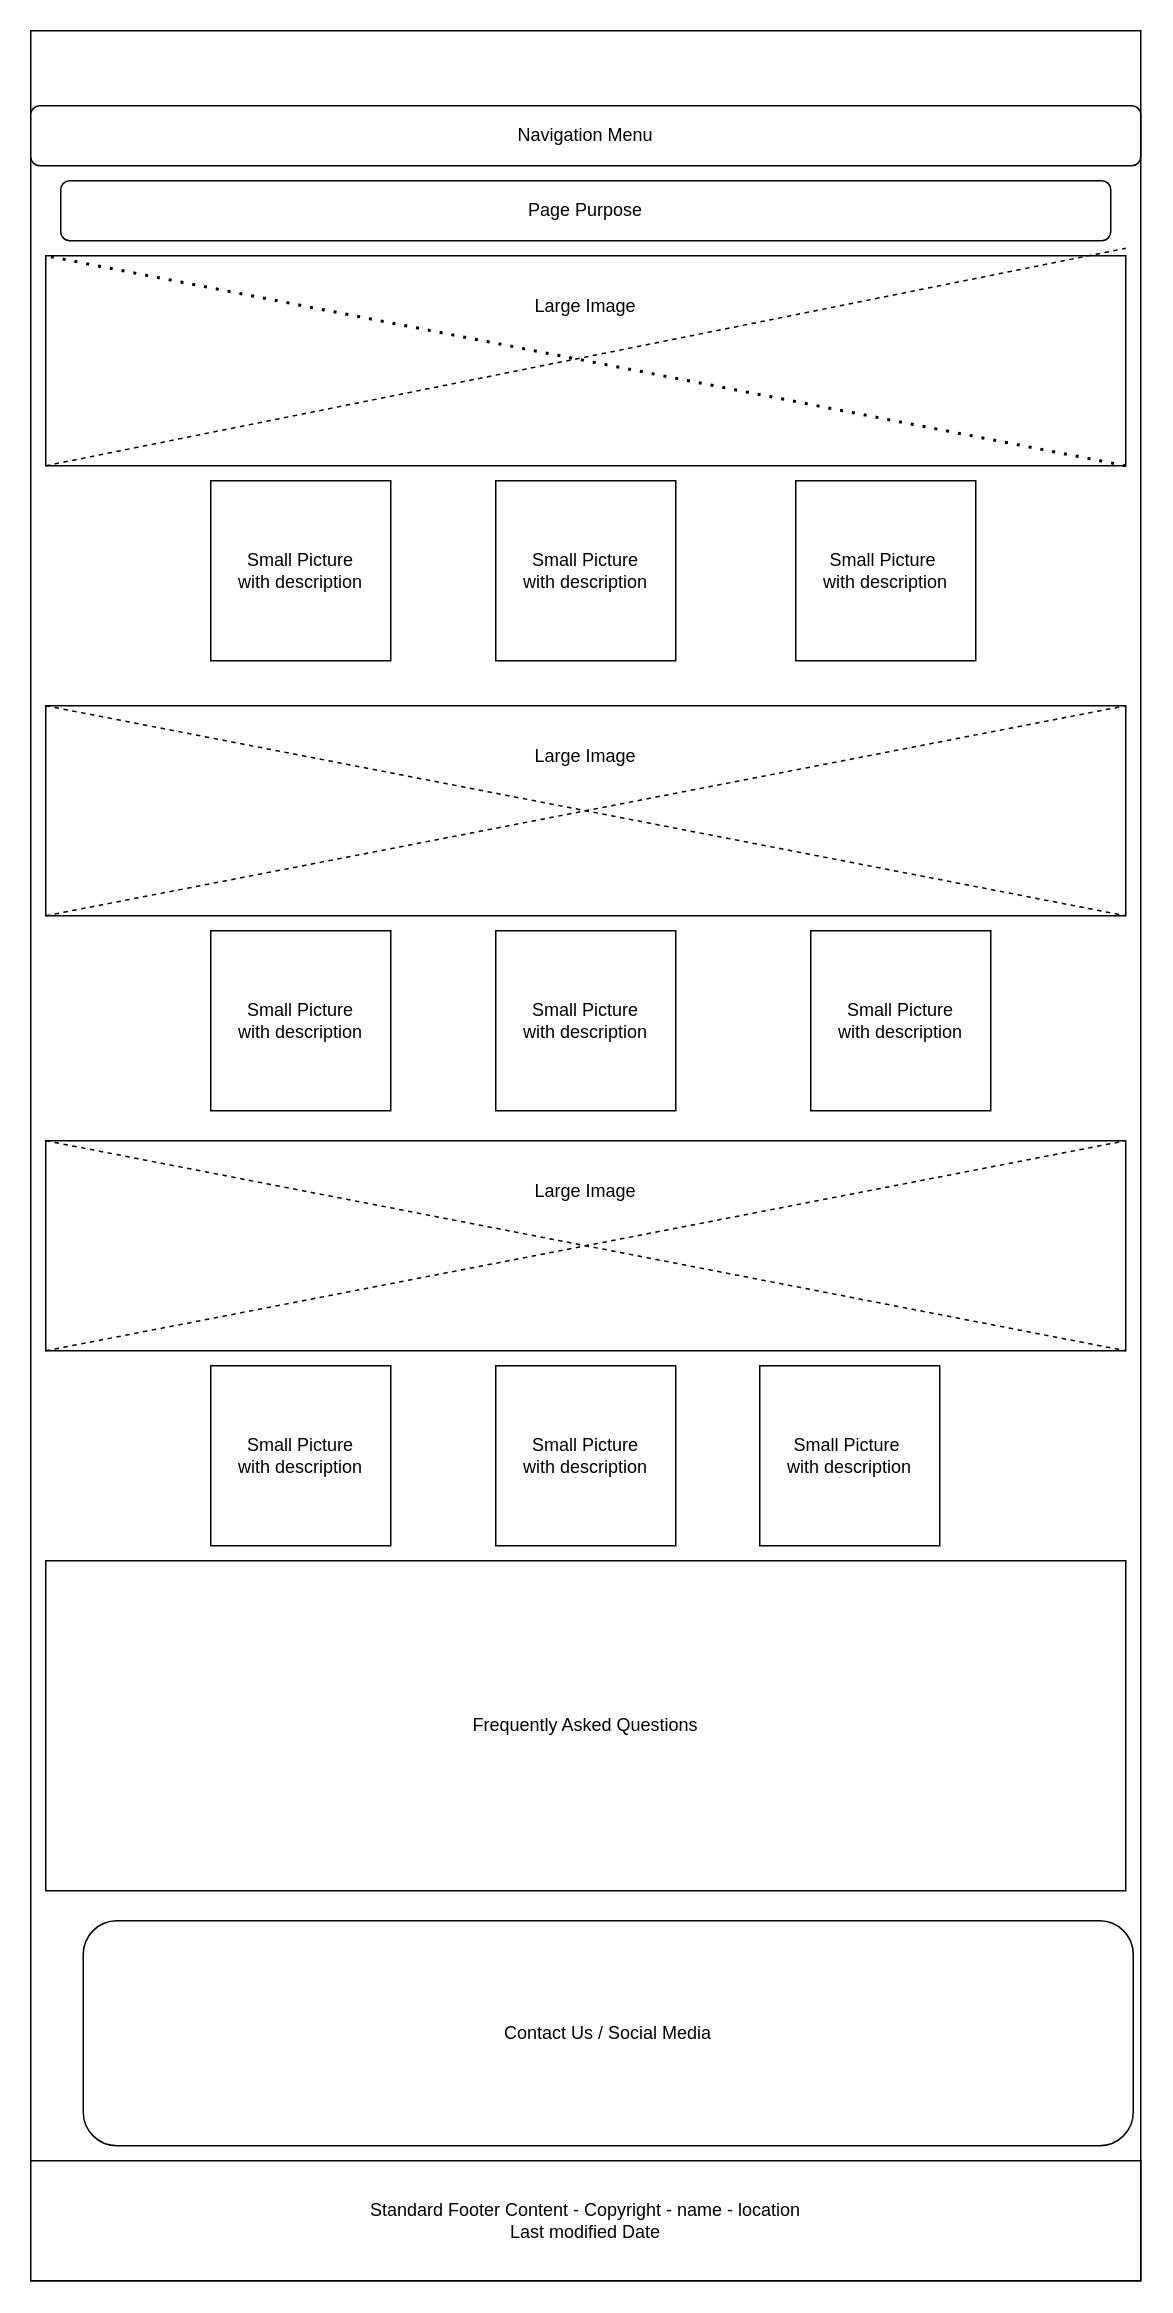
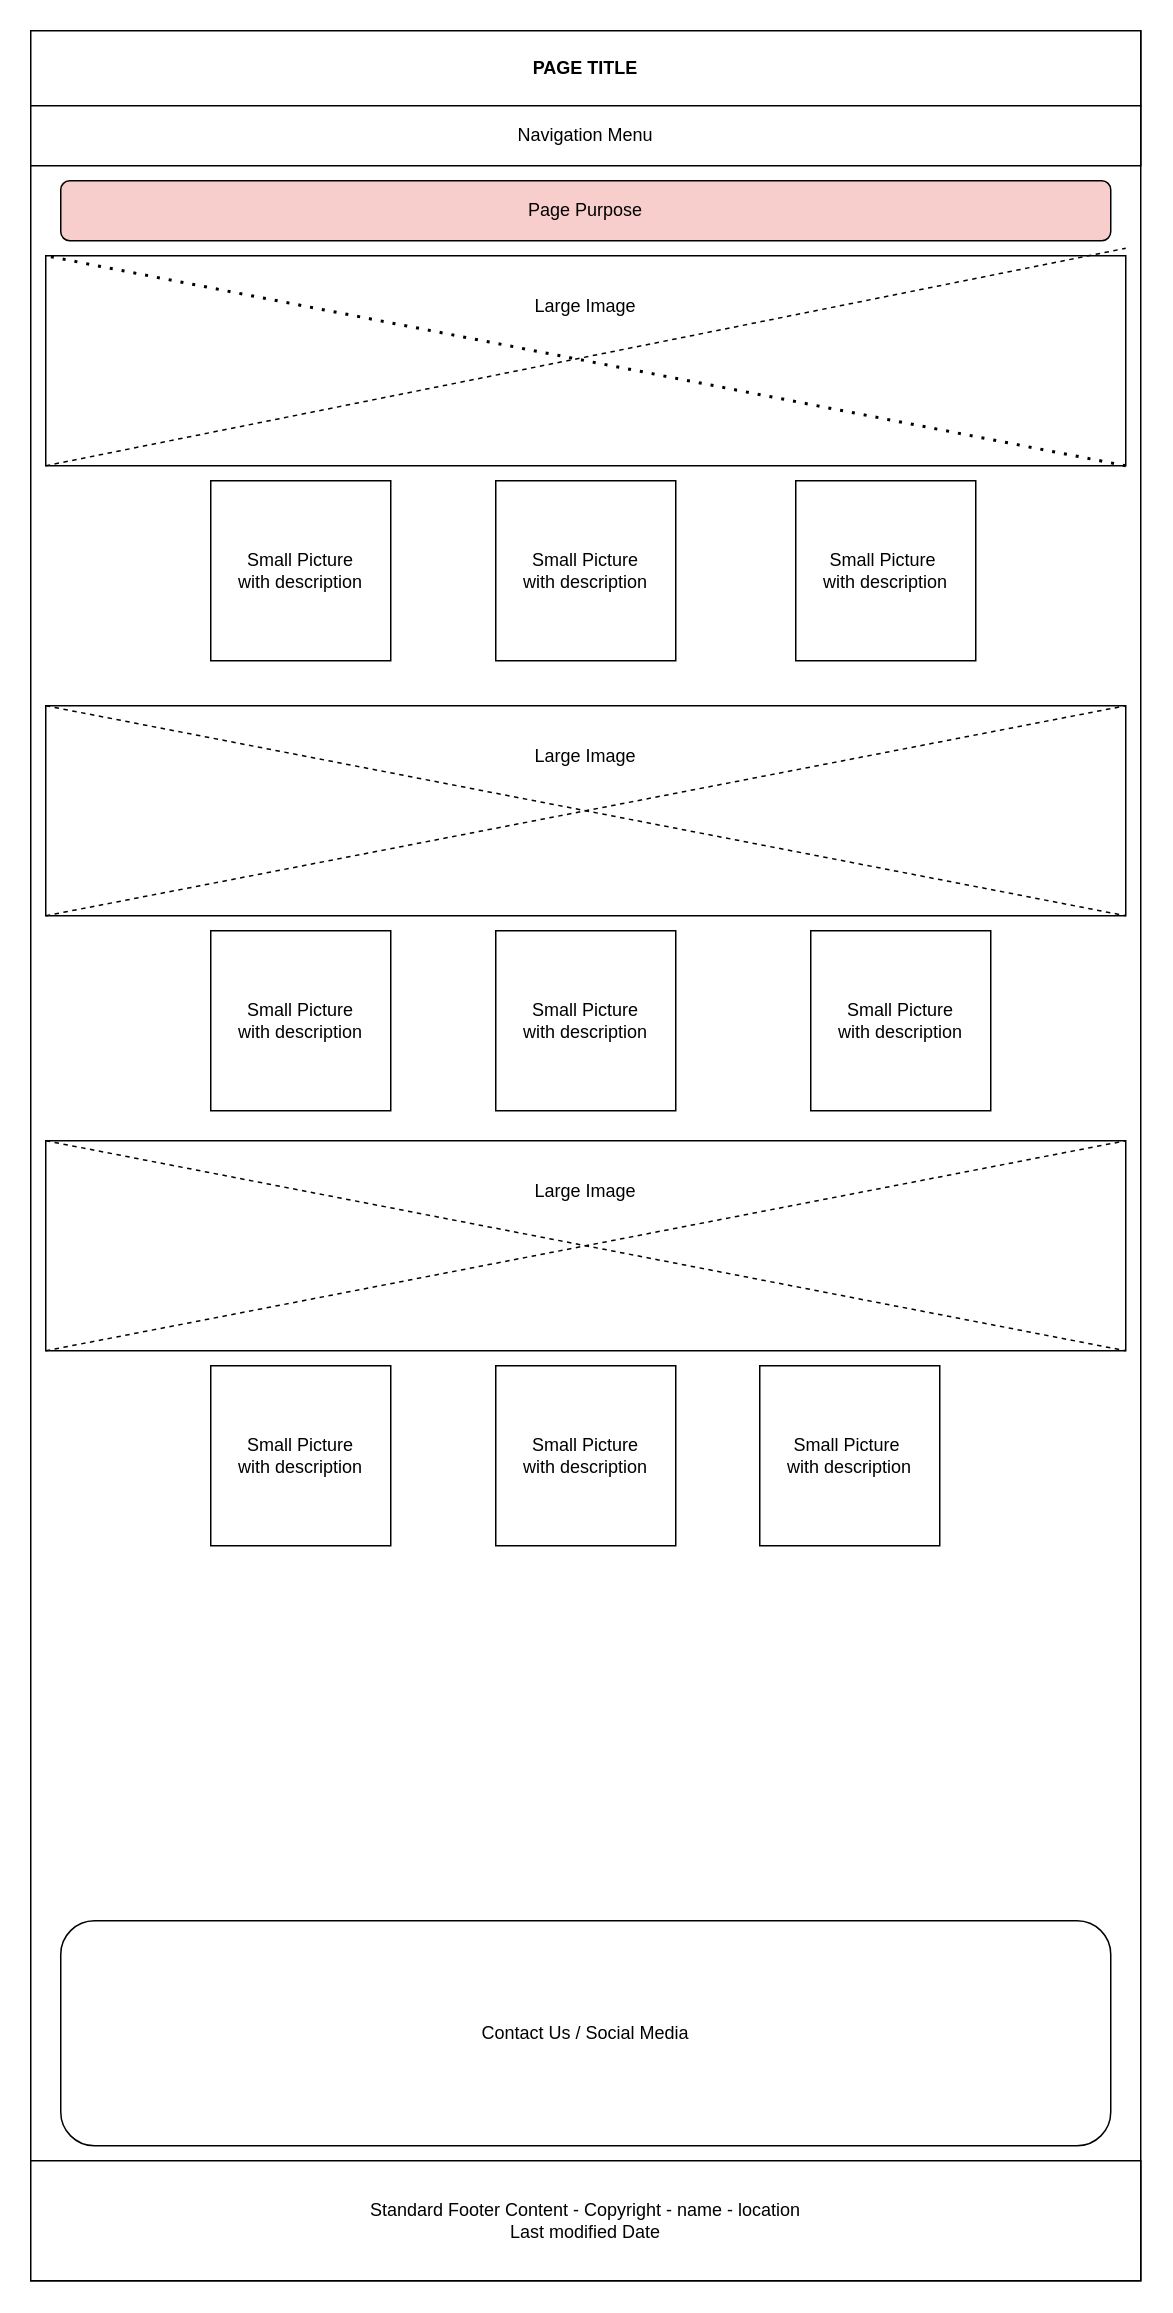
none -> (586, 68)
(586, 136) -> (586, 136)
(586, 211) -> (586, 211)
(586, 1726) -> none
(608, 2033) -> (586, 2033)
